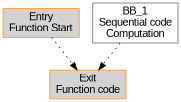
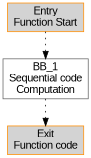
(62, 51) -> (46, 41)
